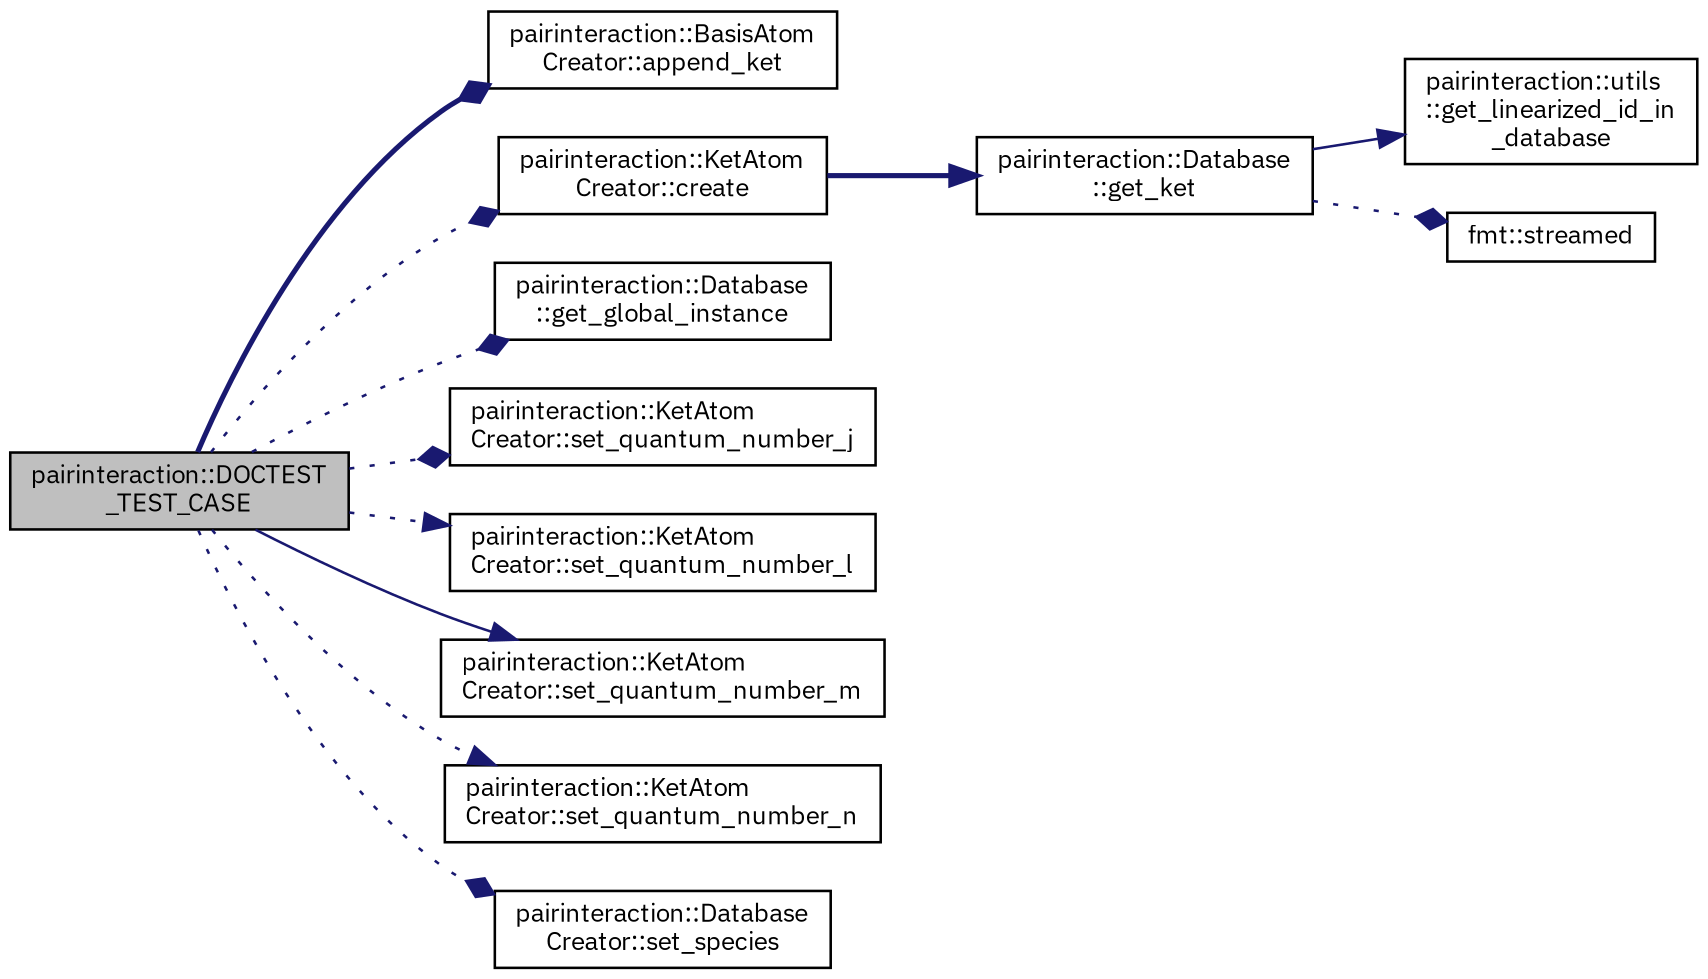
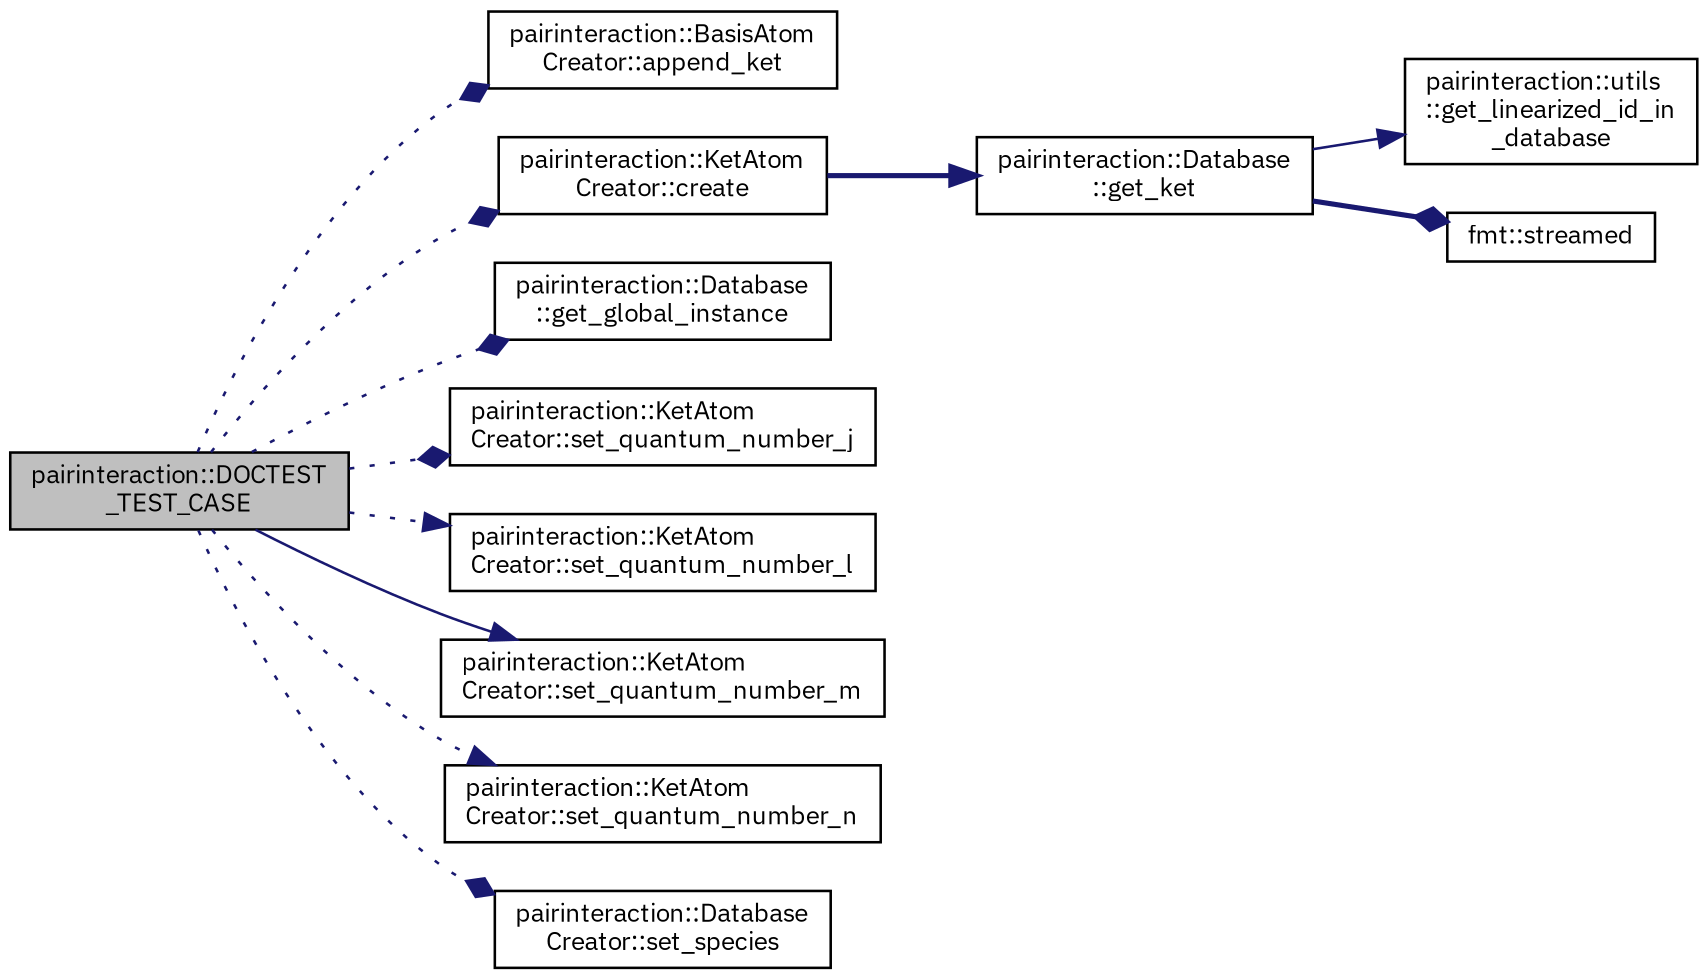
(1364, 209) -> (1364, 209)
(305, 257) -> (305, 257)
